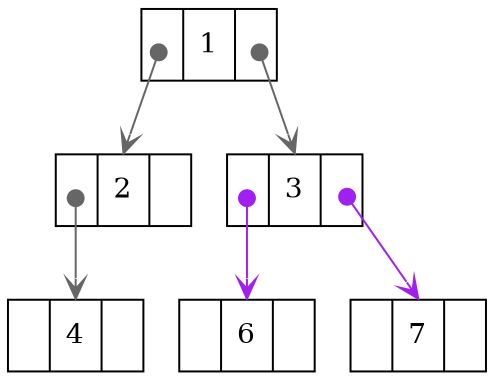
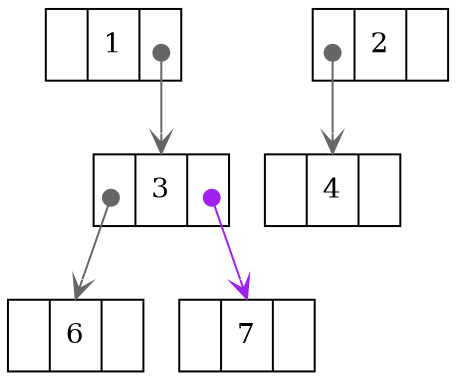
(143, 97) -> none
(247, 242) -> (95, 242)
